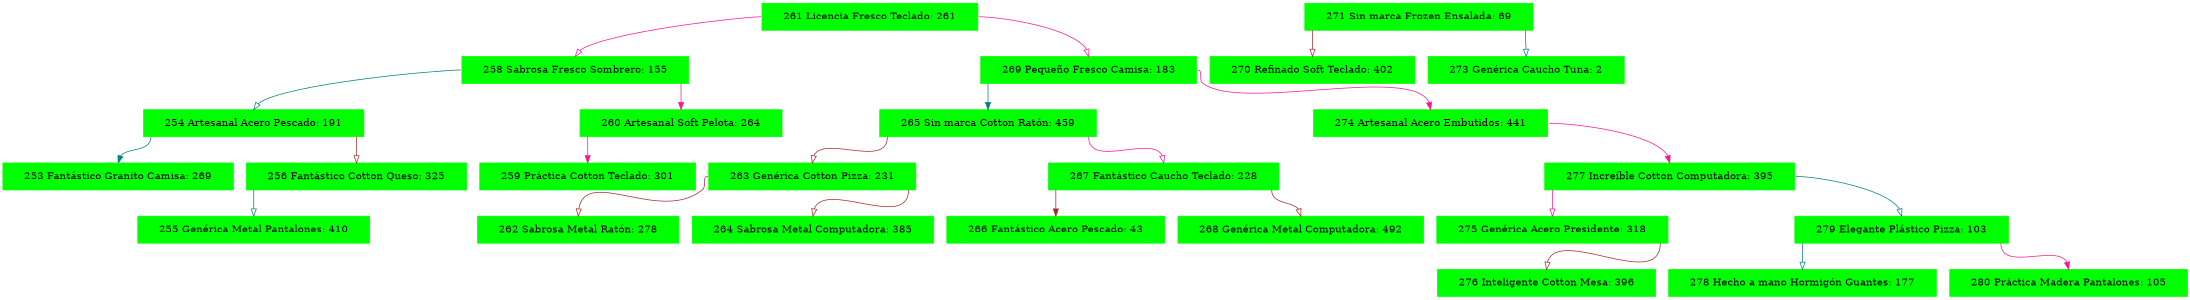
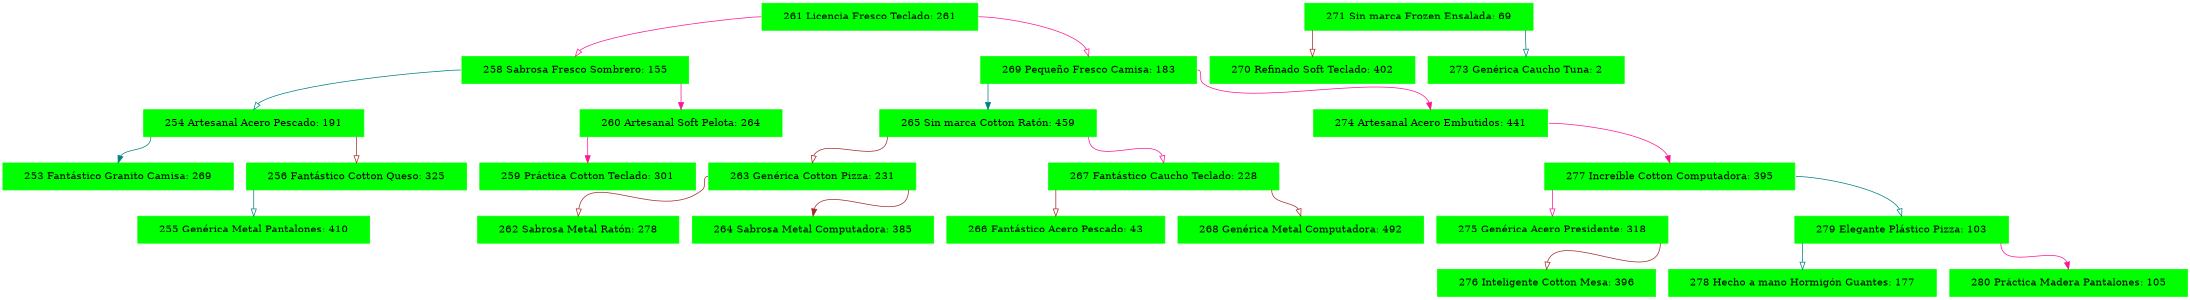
(1056, 199) -> (1056, 199)
(864, 204) -> (864, 204)
